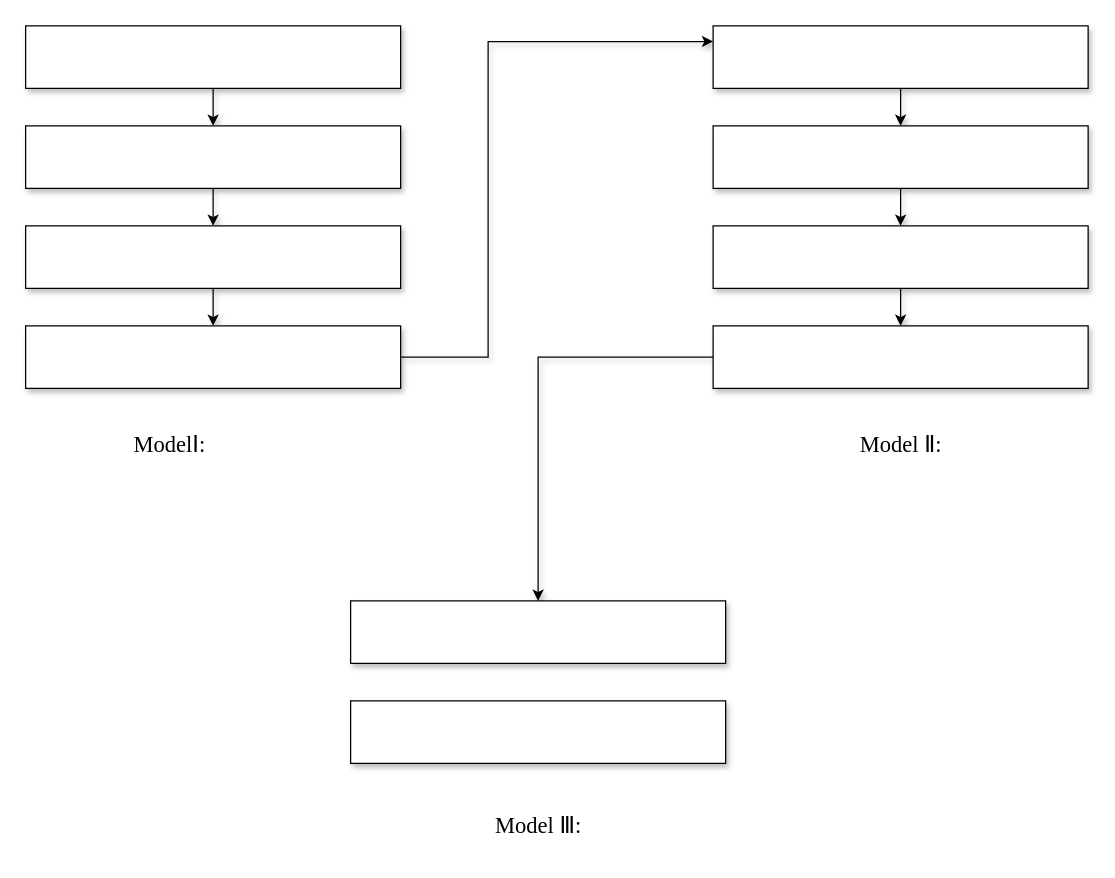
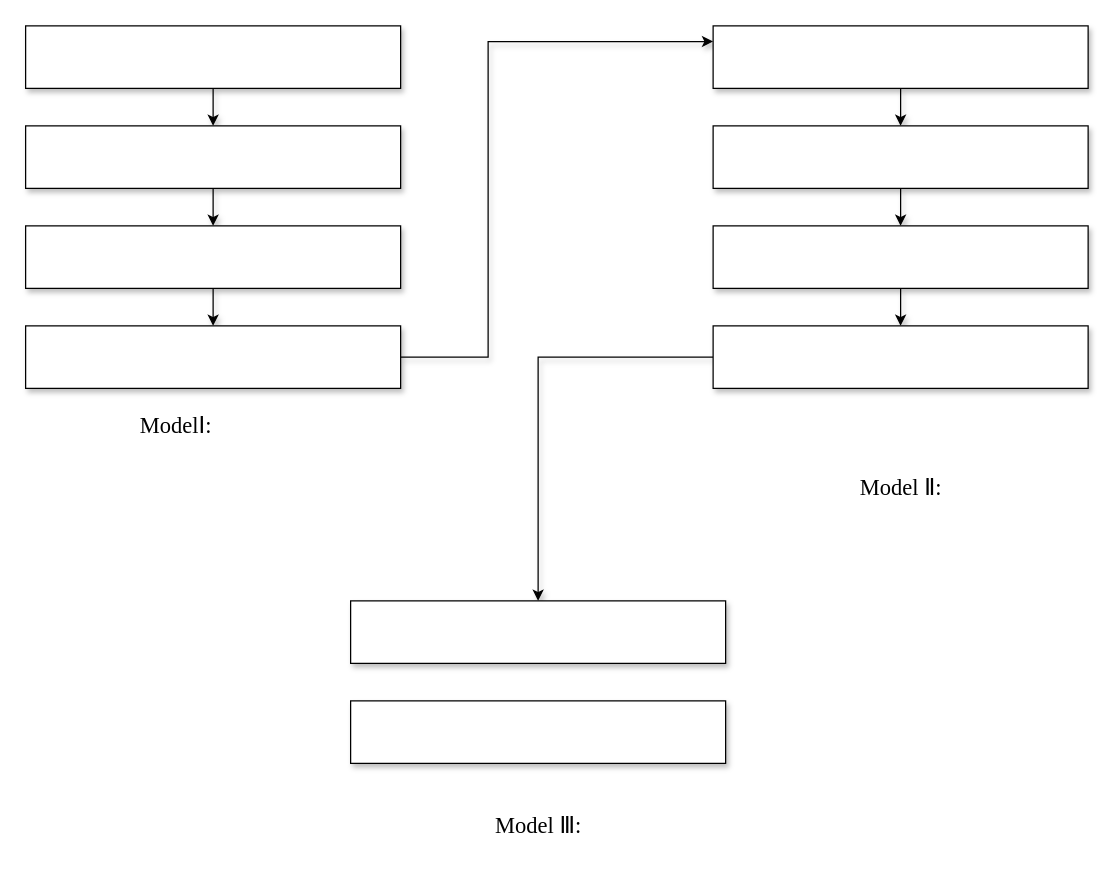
(169, 444) -> (176, 426)
(901, 444) -> (901, 488)
